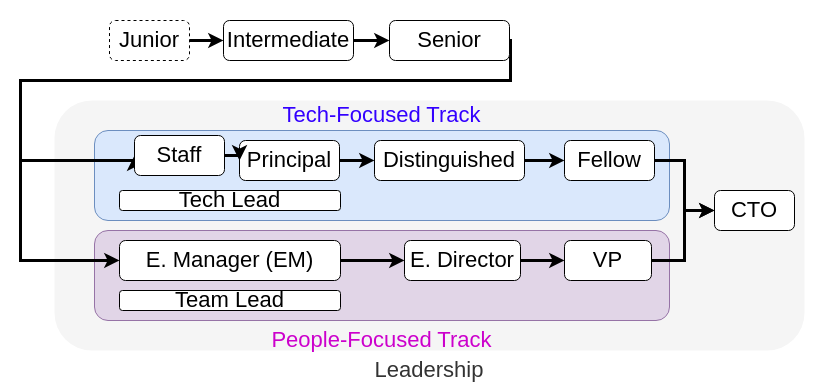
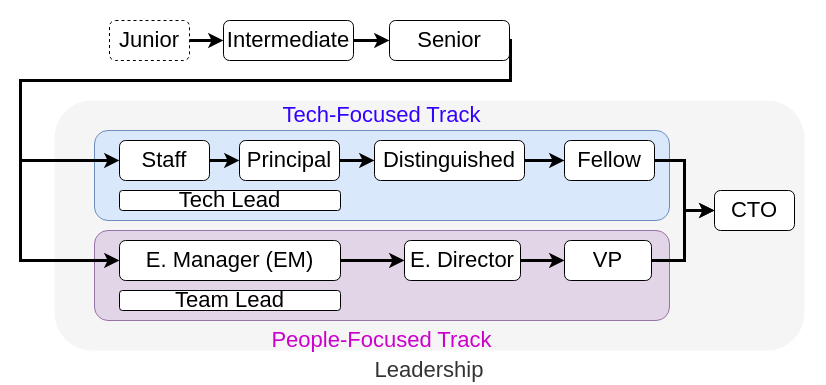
(180, 156) -> (165, 161)
